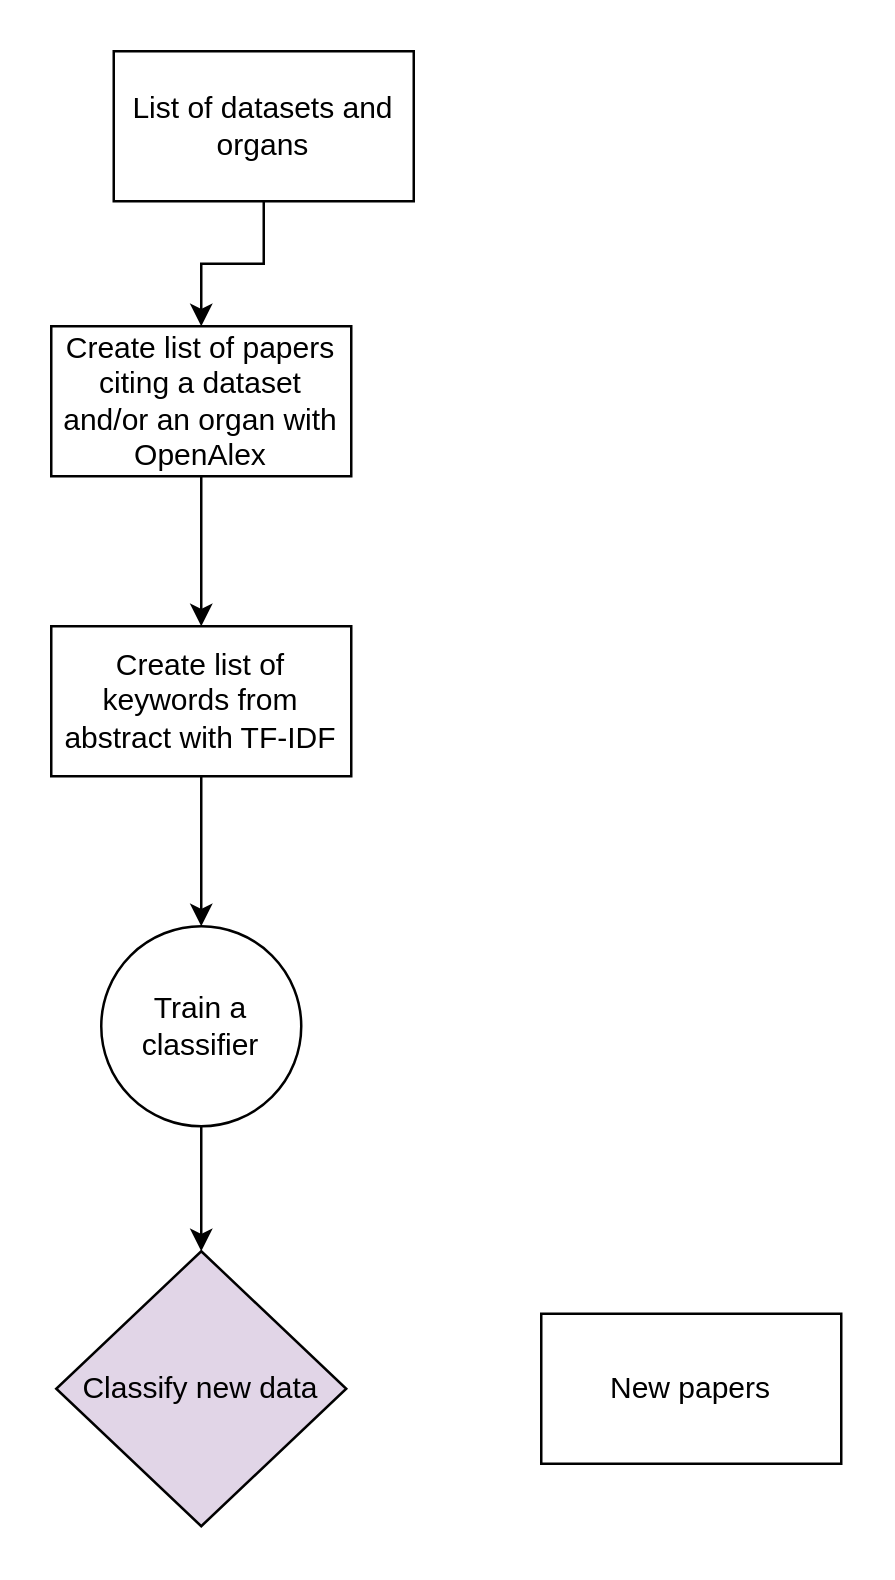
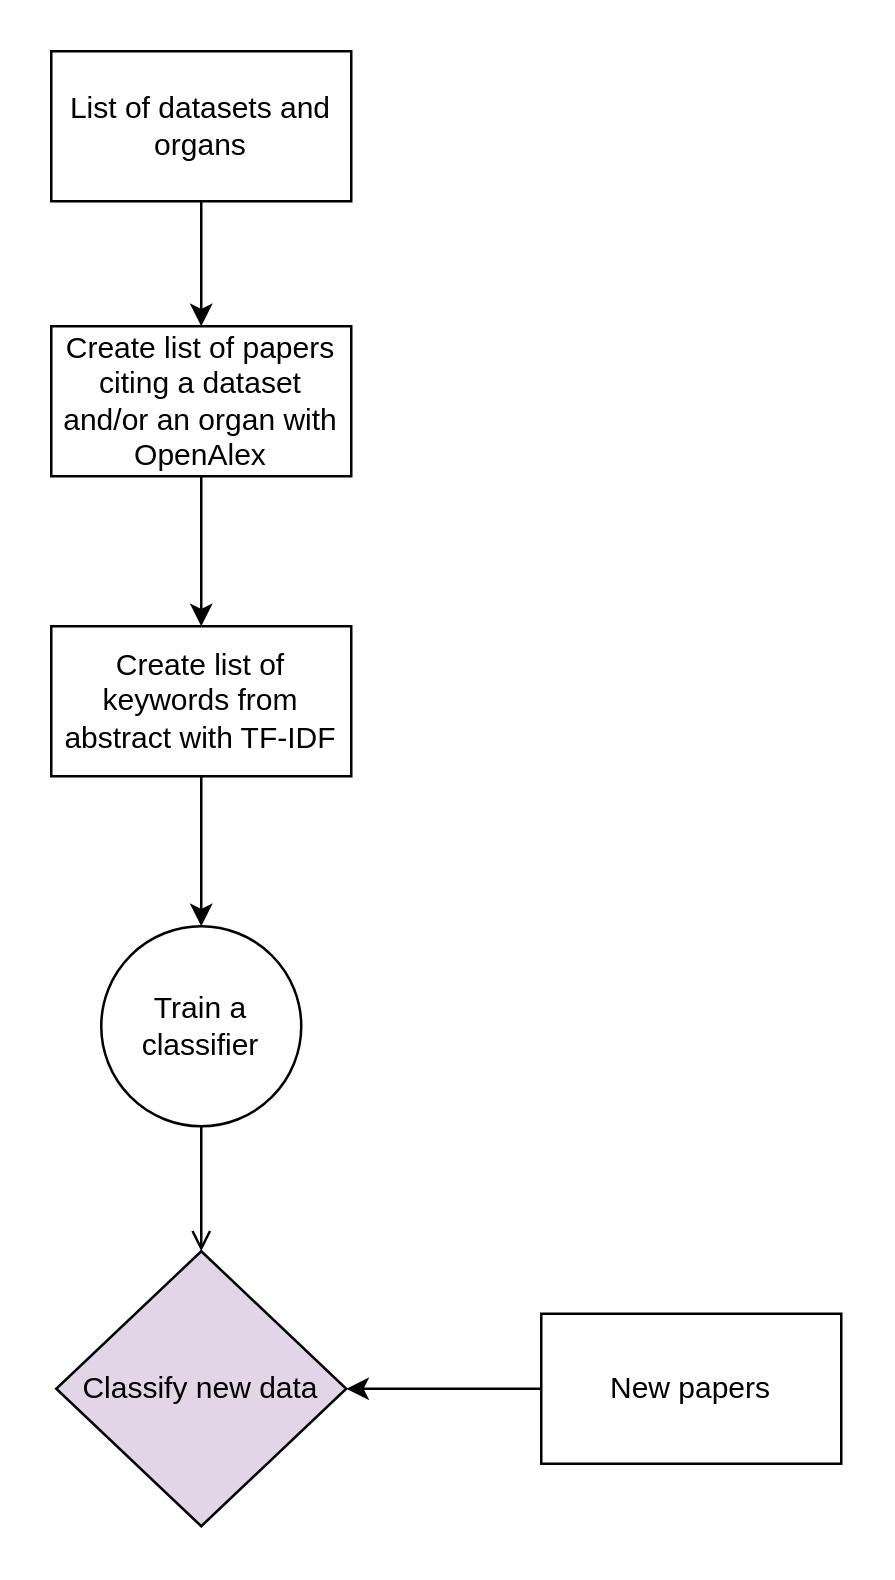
(264, 126) -> (201, 126)
(201, 1233) -> (201, 1237)
none -> (452, 1389)
